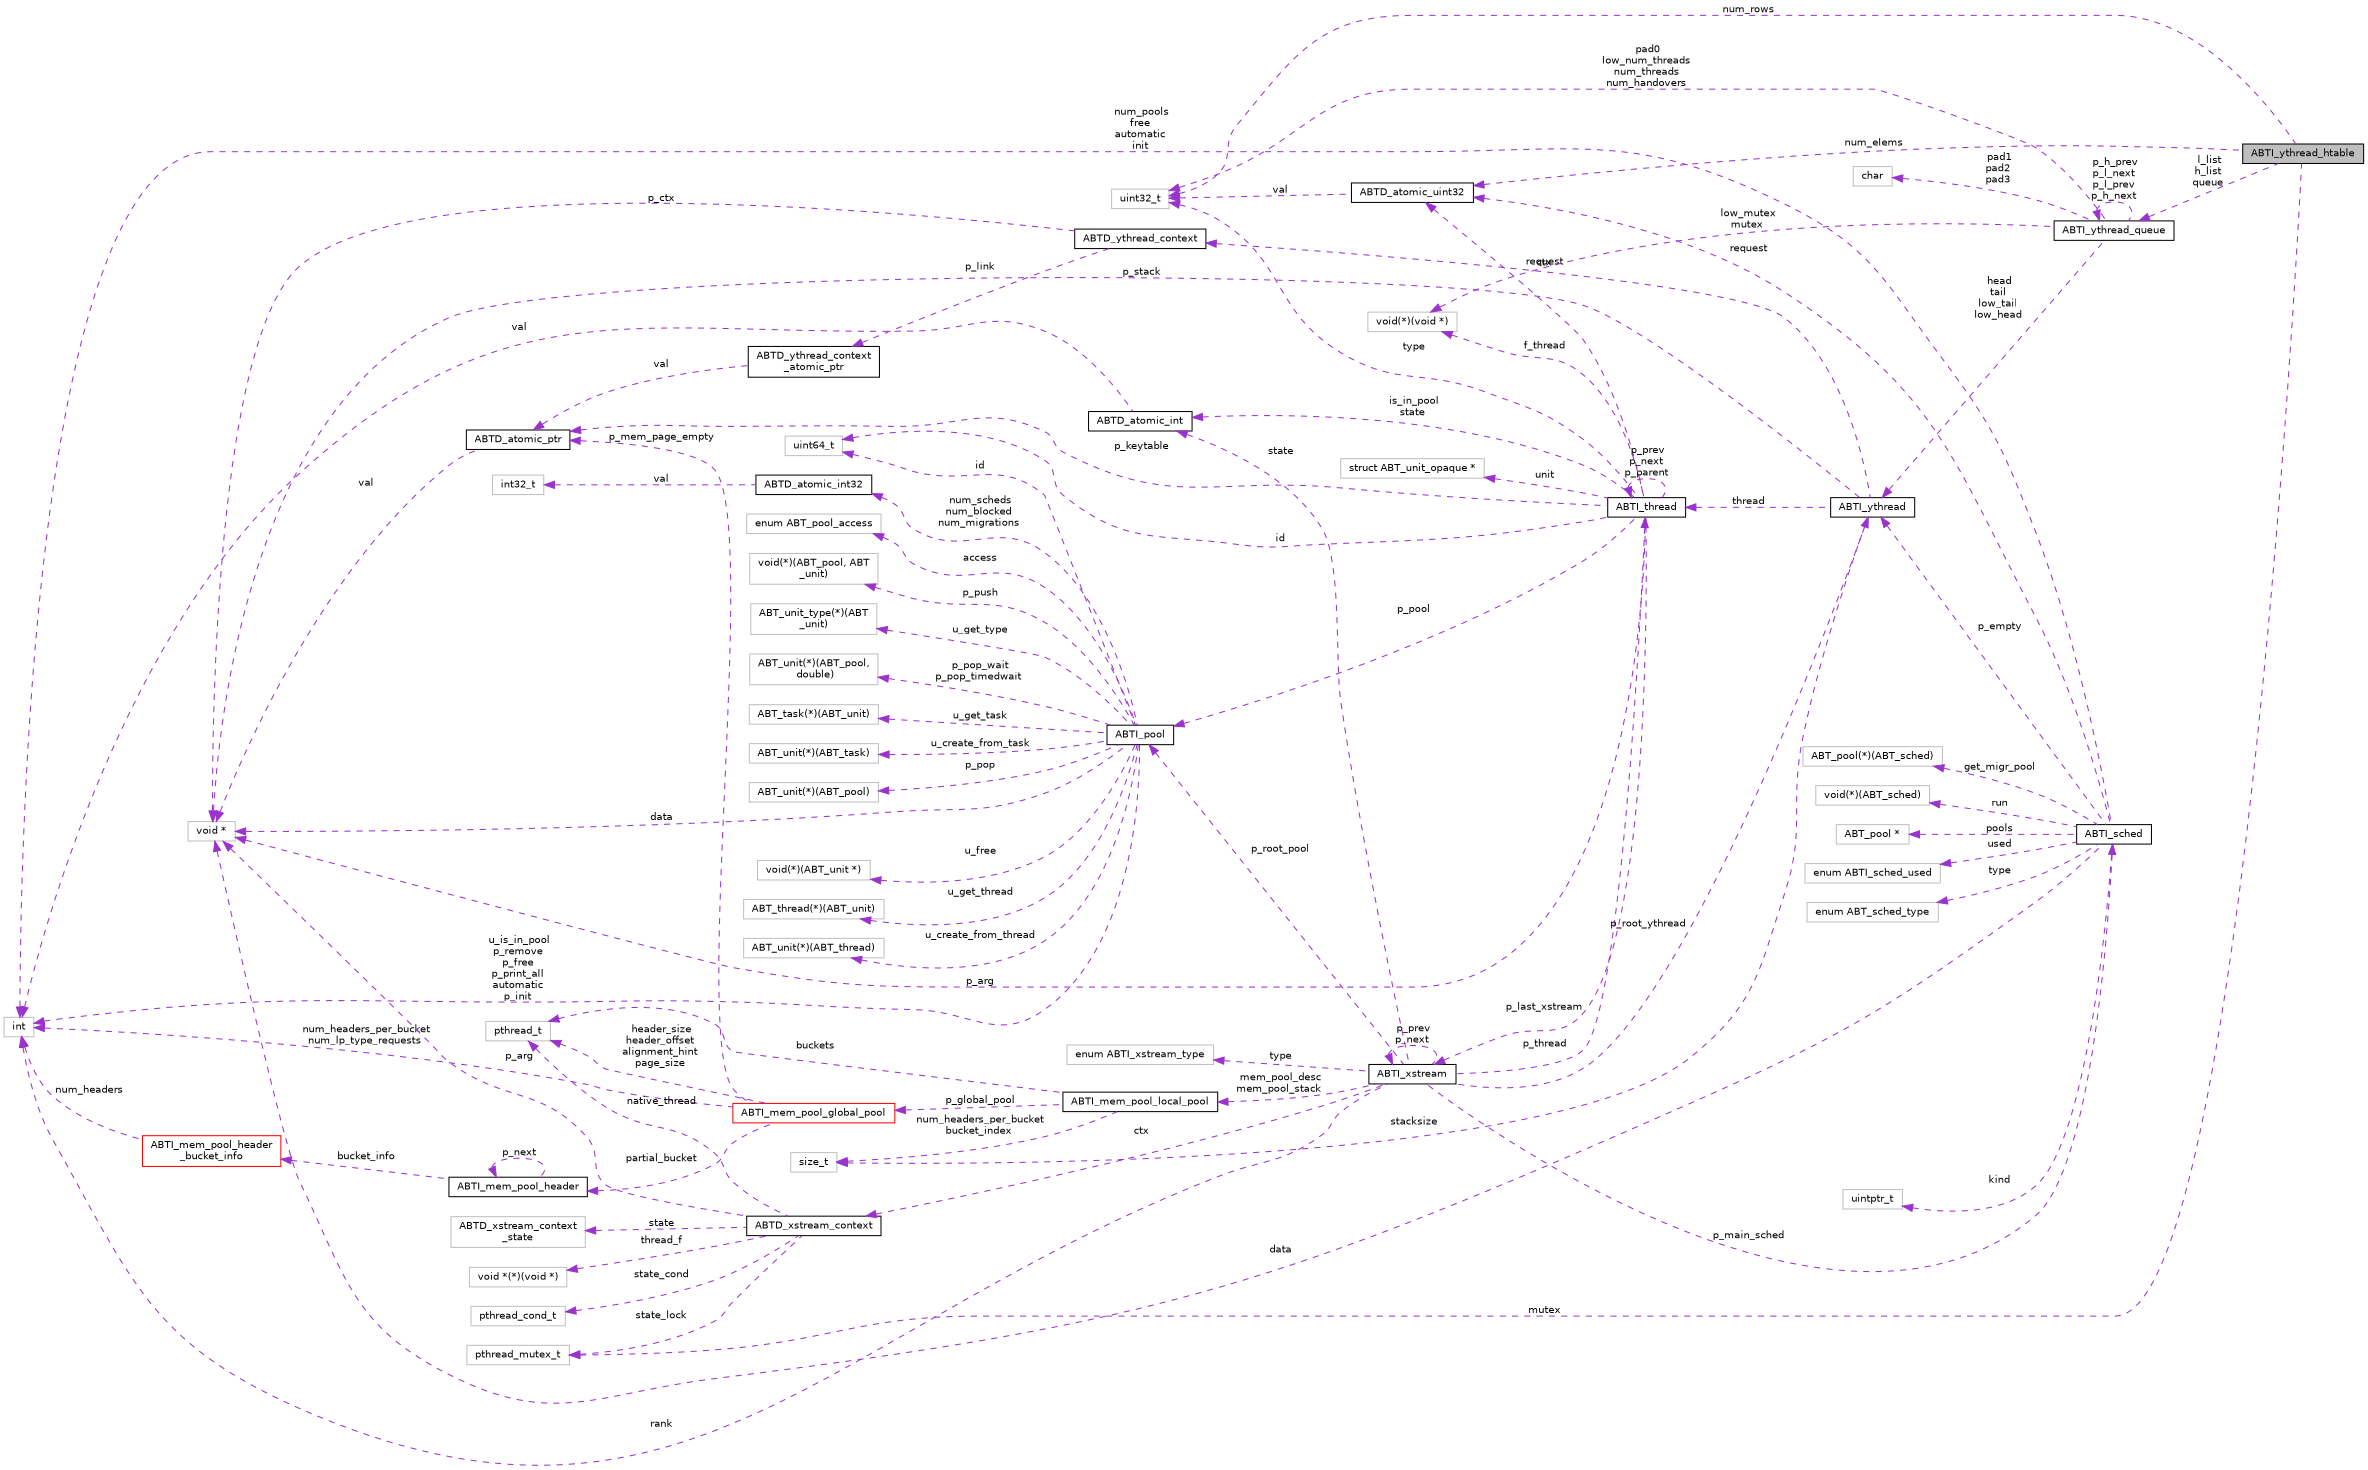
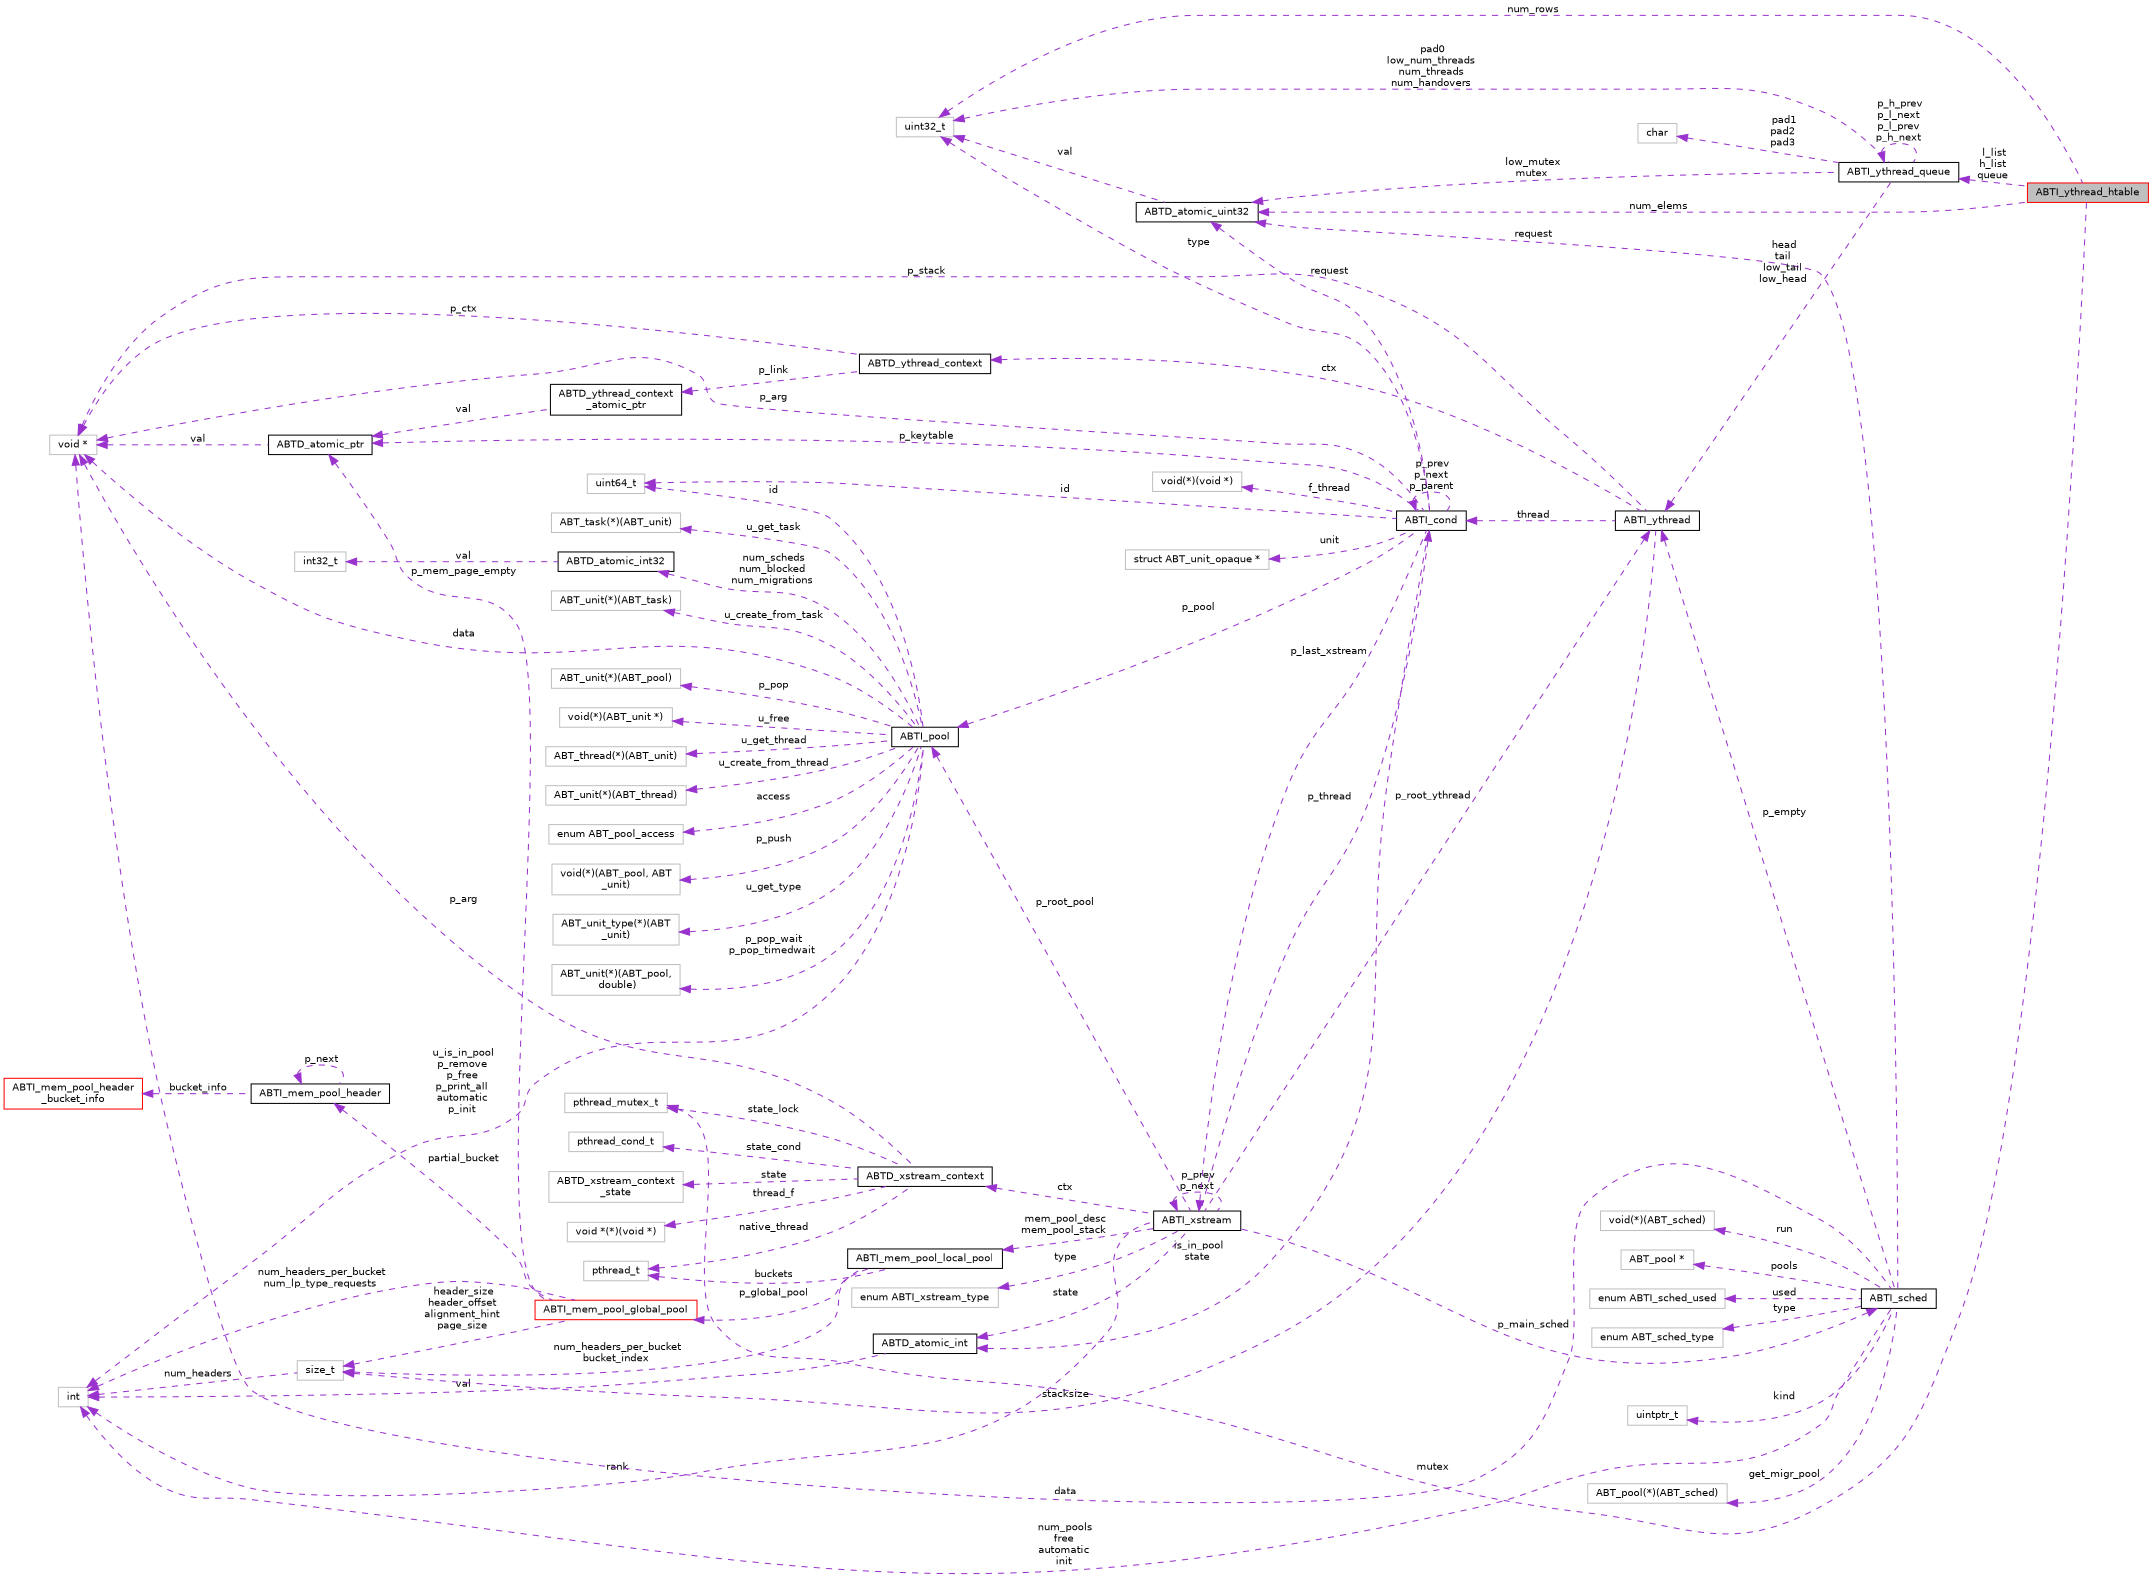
(2303, 154) -> (2088, 193)
(1742, 233) -> (1550, 180)
(1647, 507) -> (1431, 521)
(660, 1081) -> (462, 1343)
(70, 1109) -> (198, 1384)
